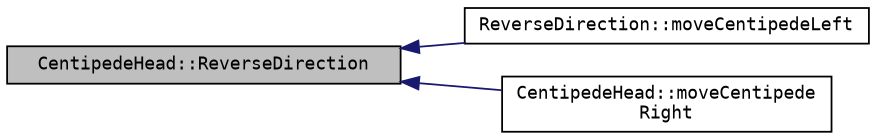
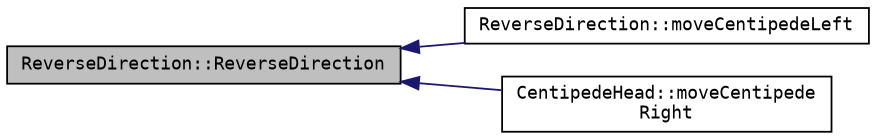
(204, 65) -> (204, 65)
